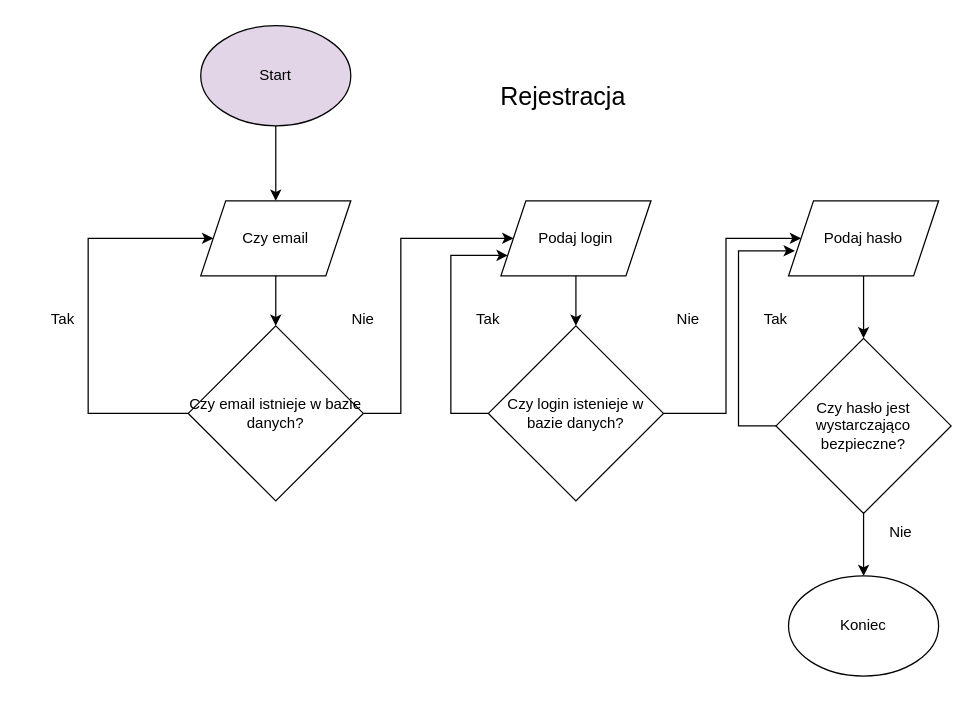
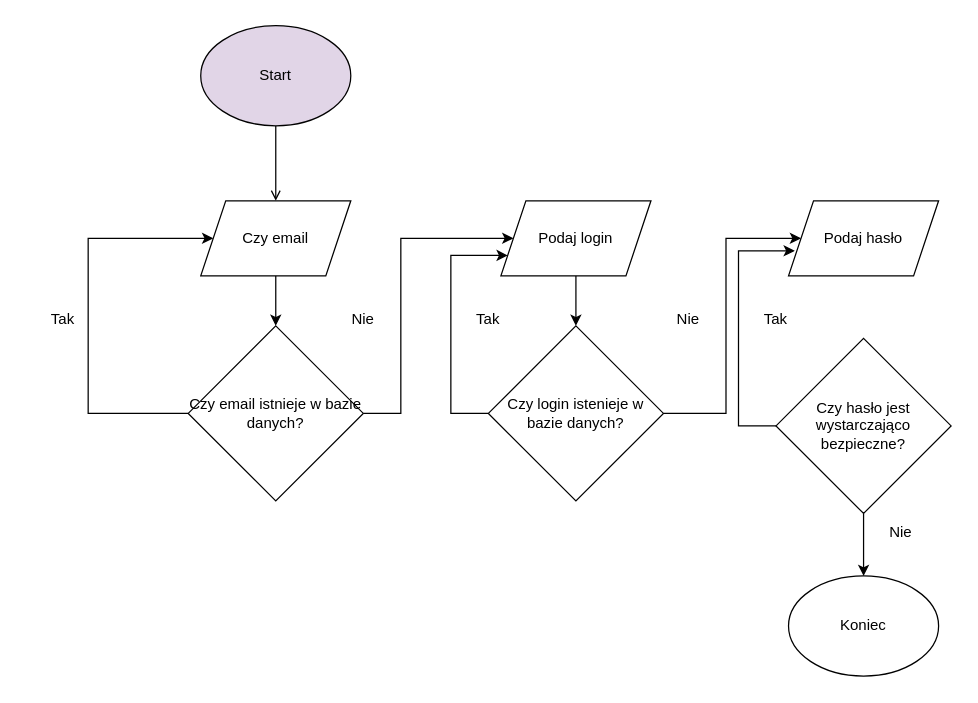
(563, 95) -> none
(276, 191) -> (276, 193)
(863, 303) -> none
